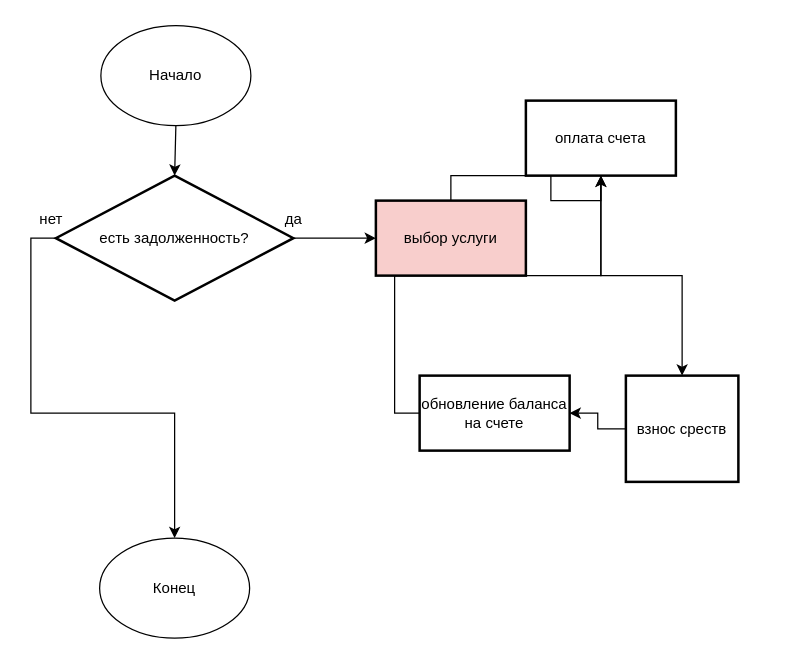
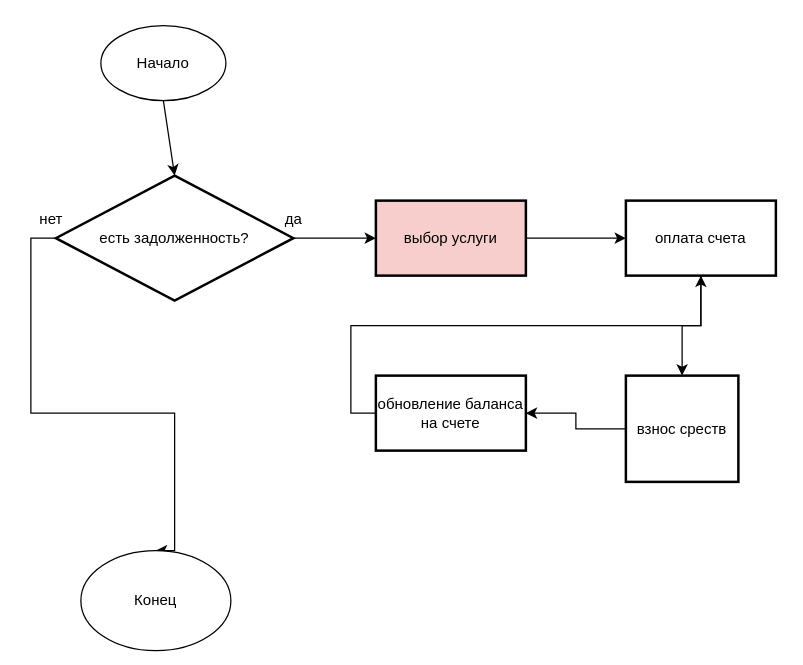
(176, 76) -> (163, 63)
(601, 138) -> (701, 238)
(494, 413) -> (451, 413)
(174, 588) -> (156, 601)
